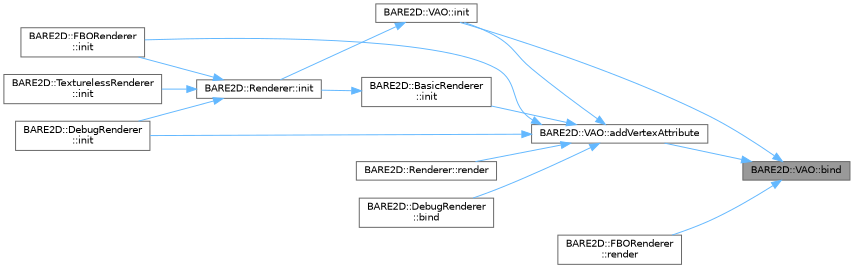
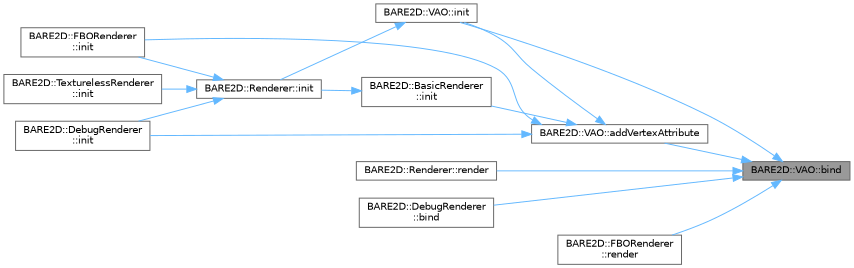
(518, 153) -> (615, 171)
(533, 174) -> (613, 192)
